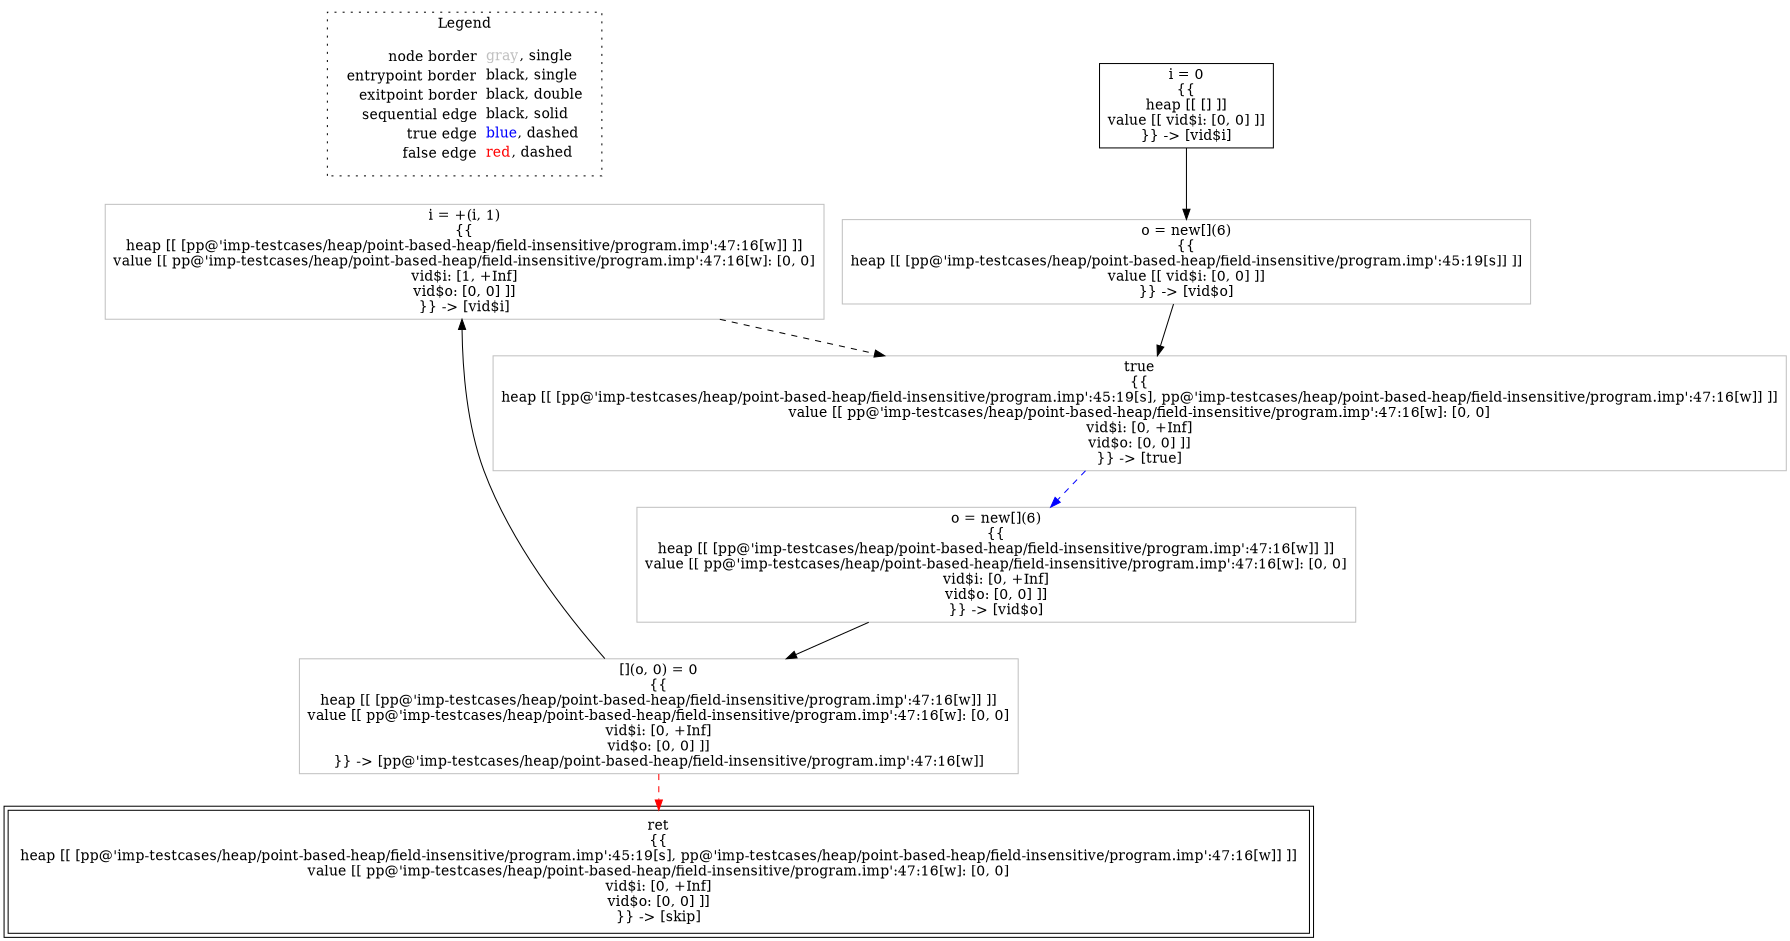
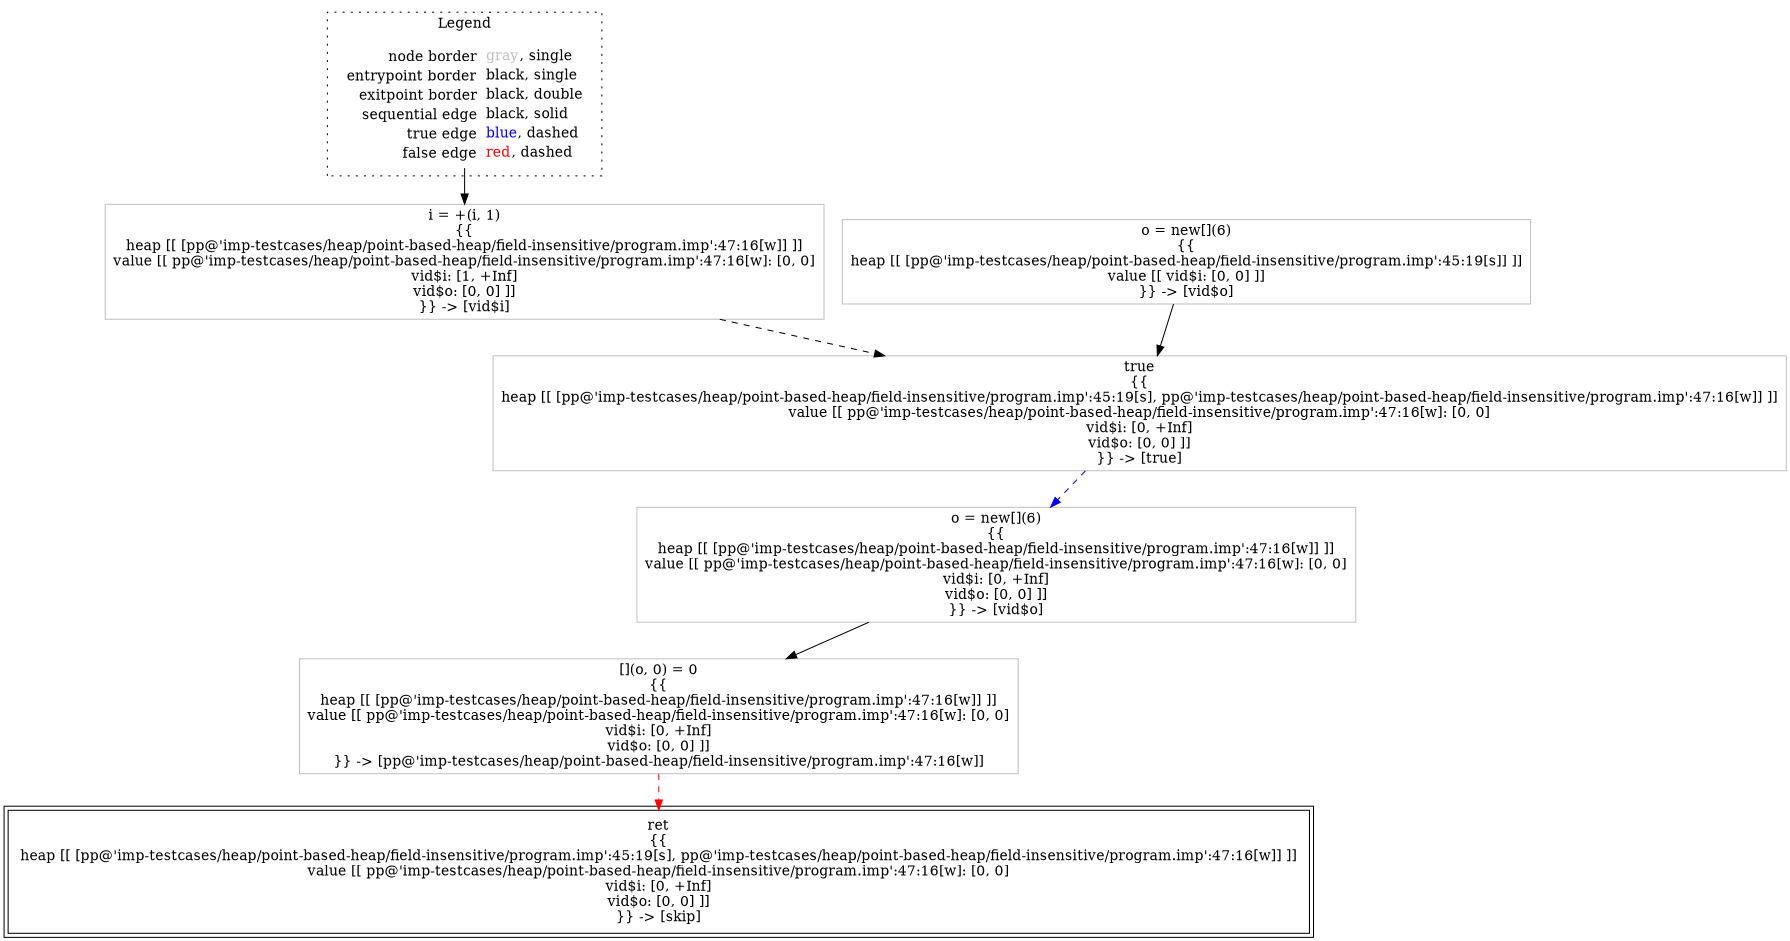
(1186, 106) -> none
(500, 508) -> (465, 182)
